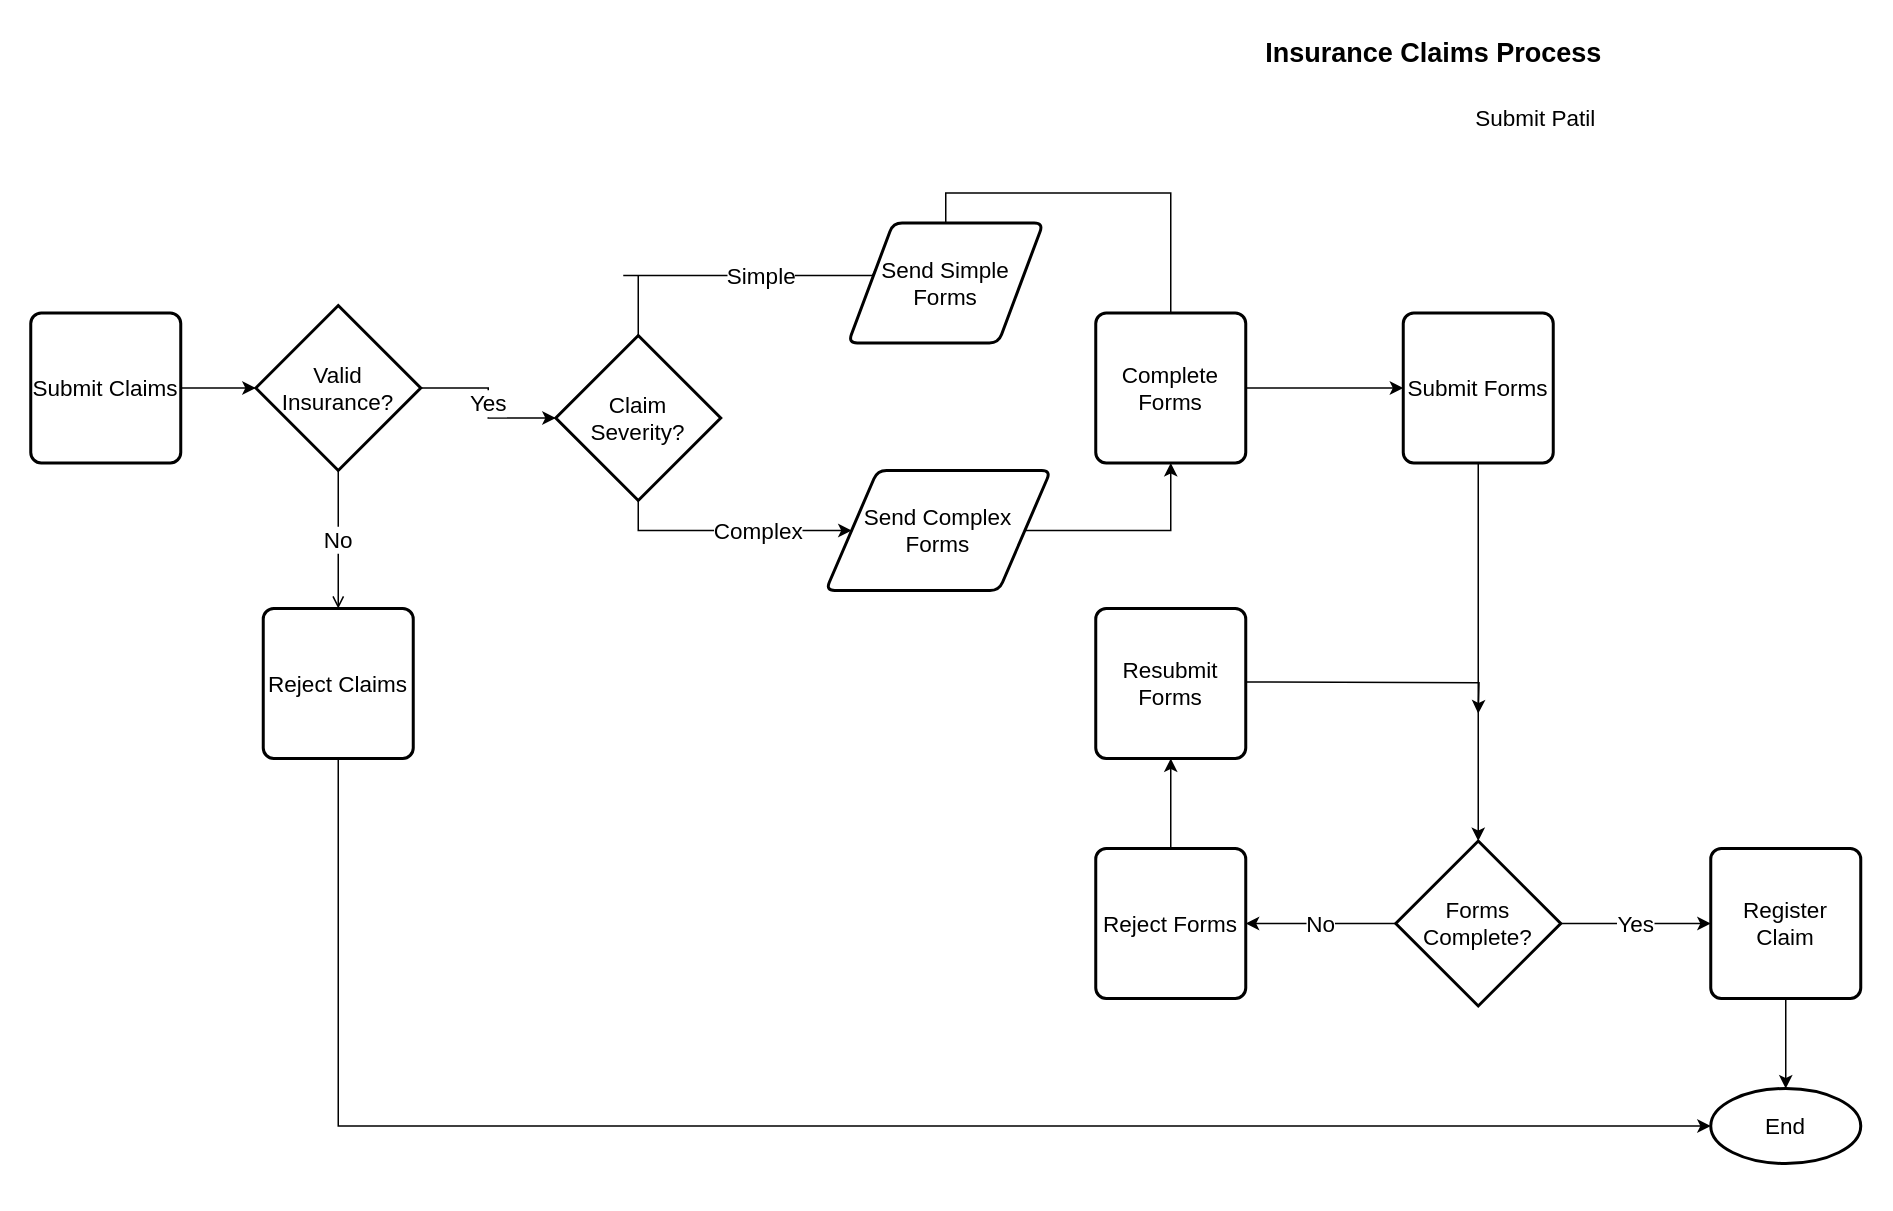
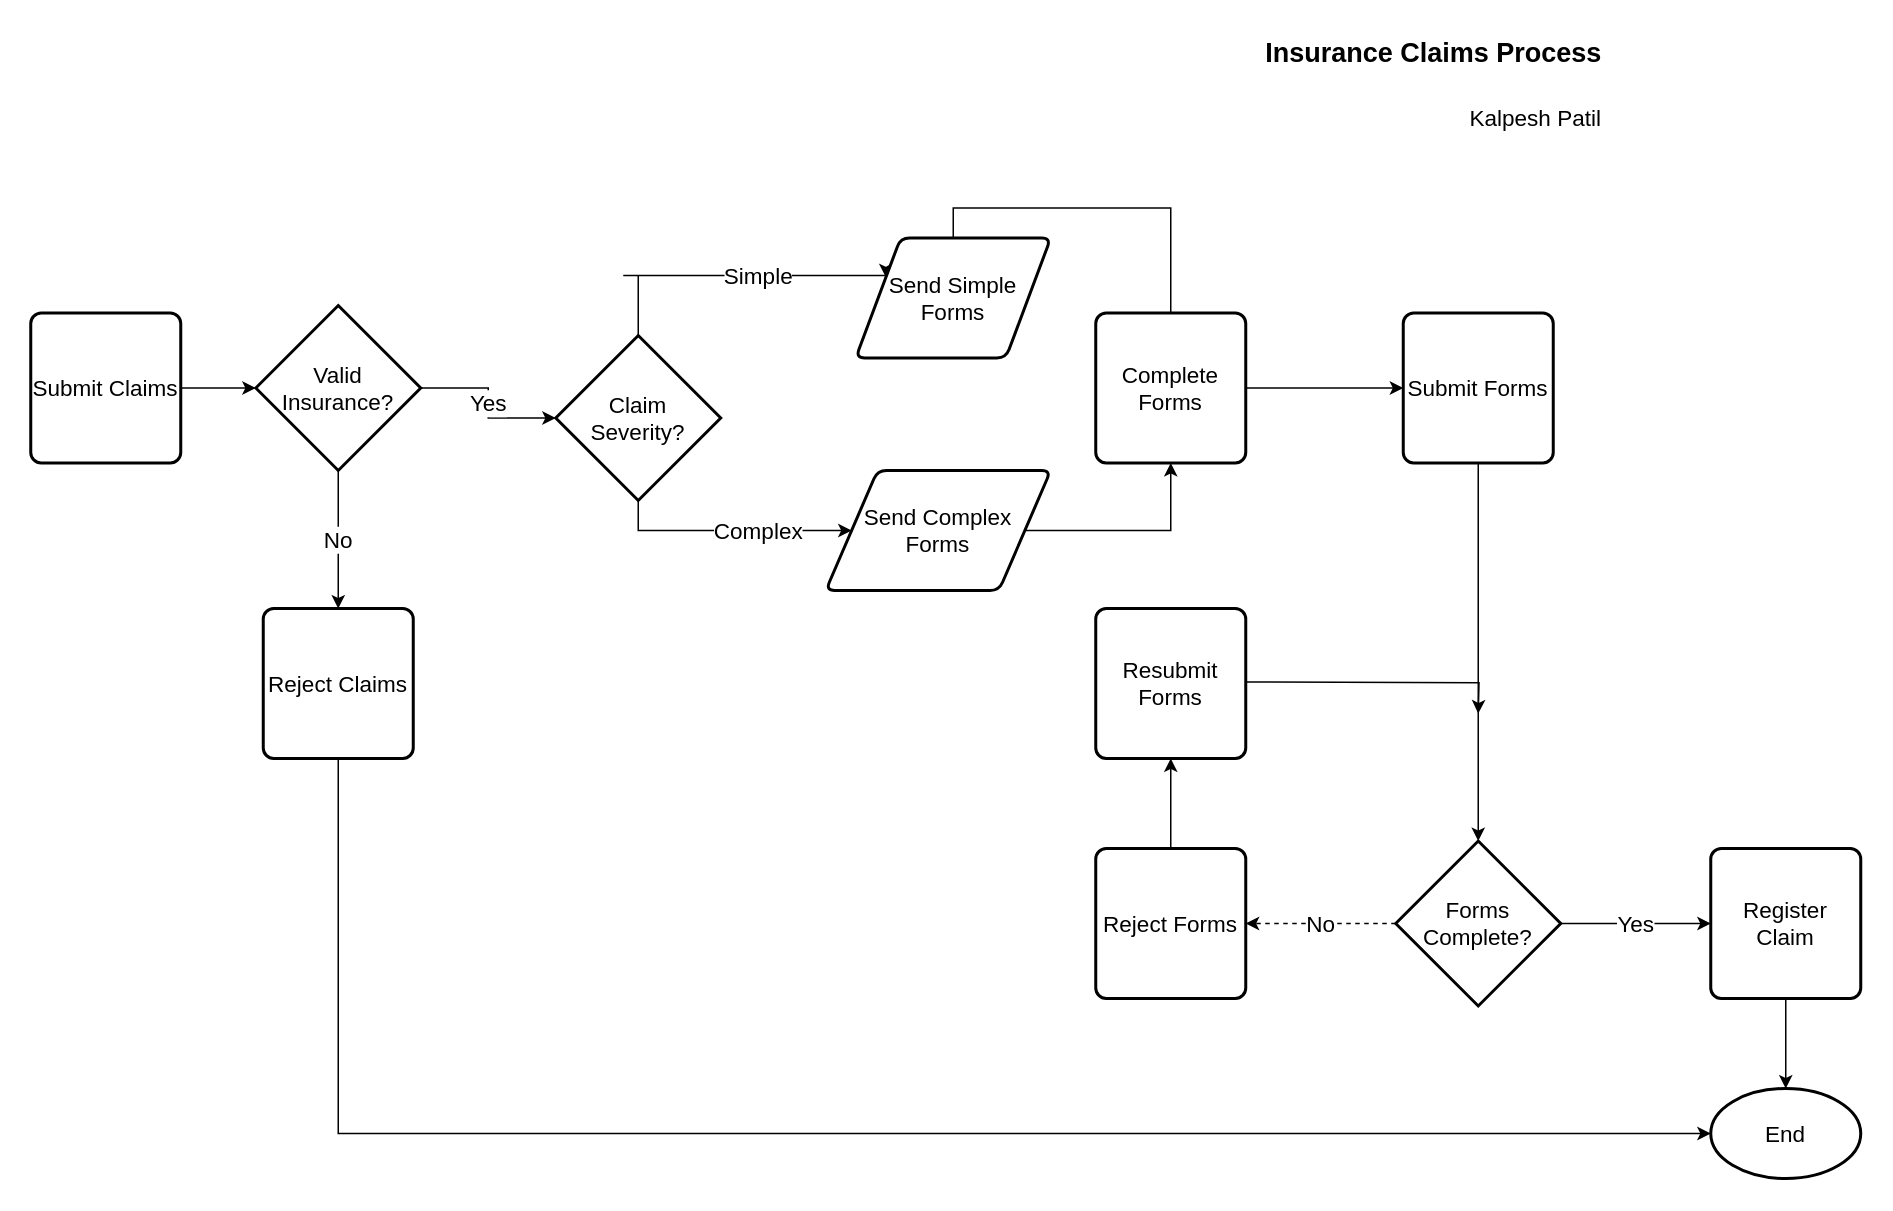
(1536, 118) -> (1536, 118)
(946, 283) -> (953, 298)
(338, 599) -> (338, 597)
(1363, 923) -> (1363, 923)
(1786, 1126) -> (1786, 1133)
